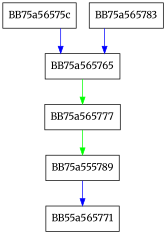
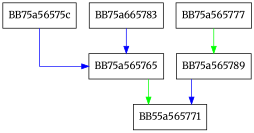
(126, 16) -> (126, 16)
(83, 88) -> (149, 88)
(83, 168) -> (214, 66)
